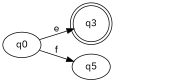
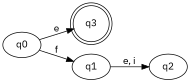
(91, 67) -> (91, 67)
none -> (168, 67)
